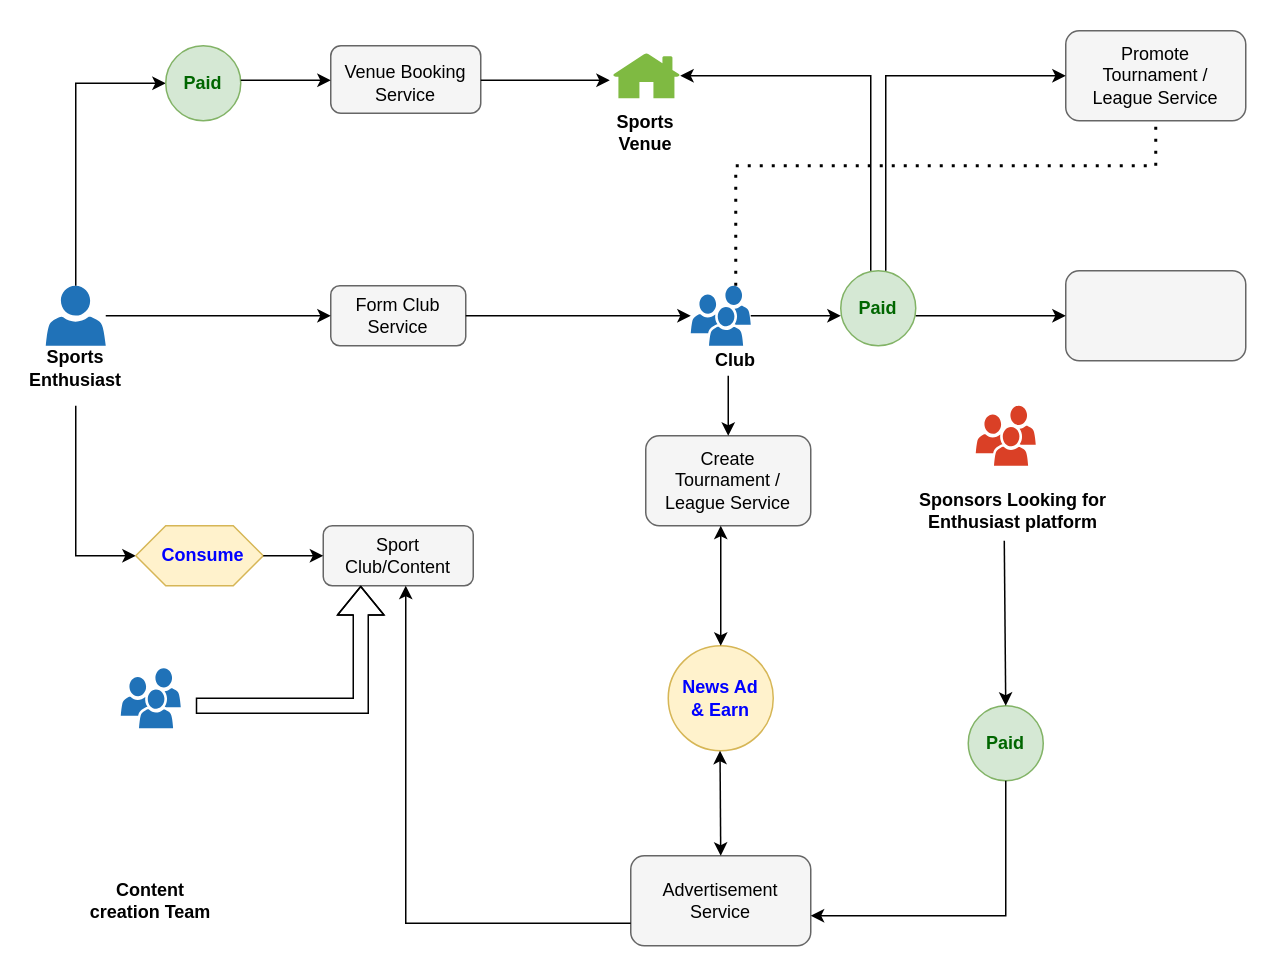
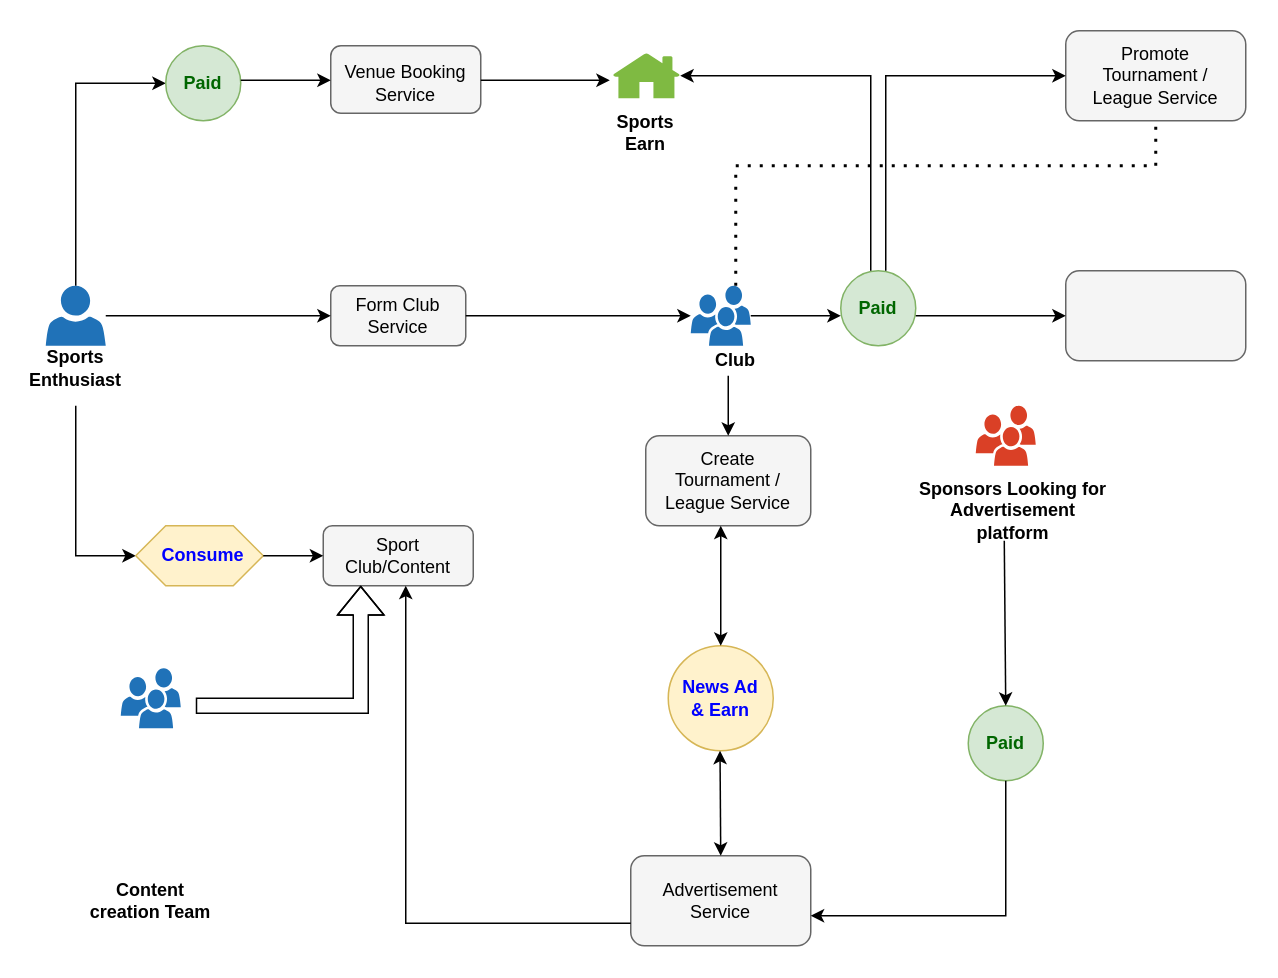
(646, 133) -> (646, 133)
(1013, 511) -> (1013, 511)
